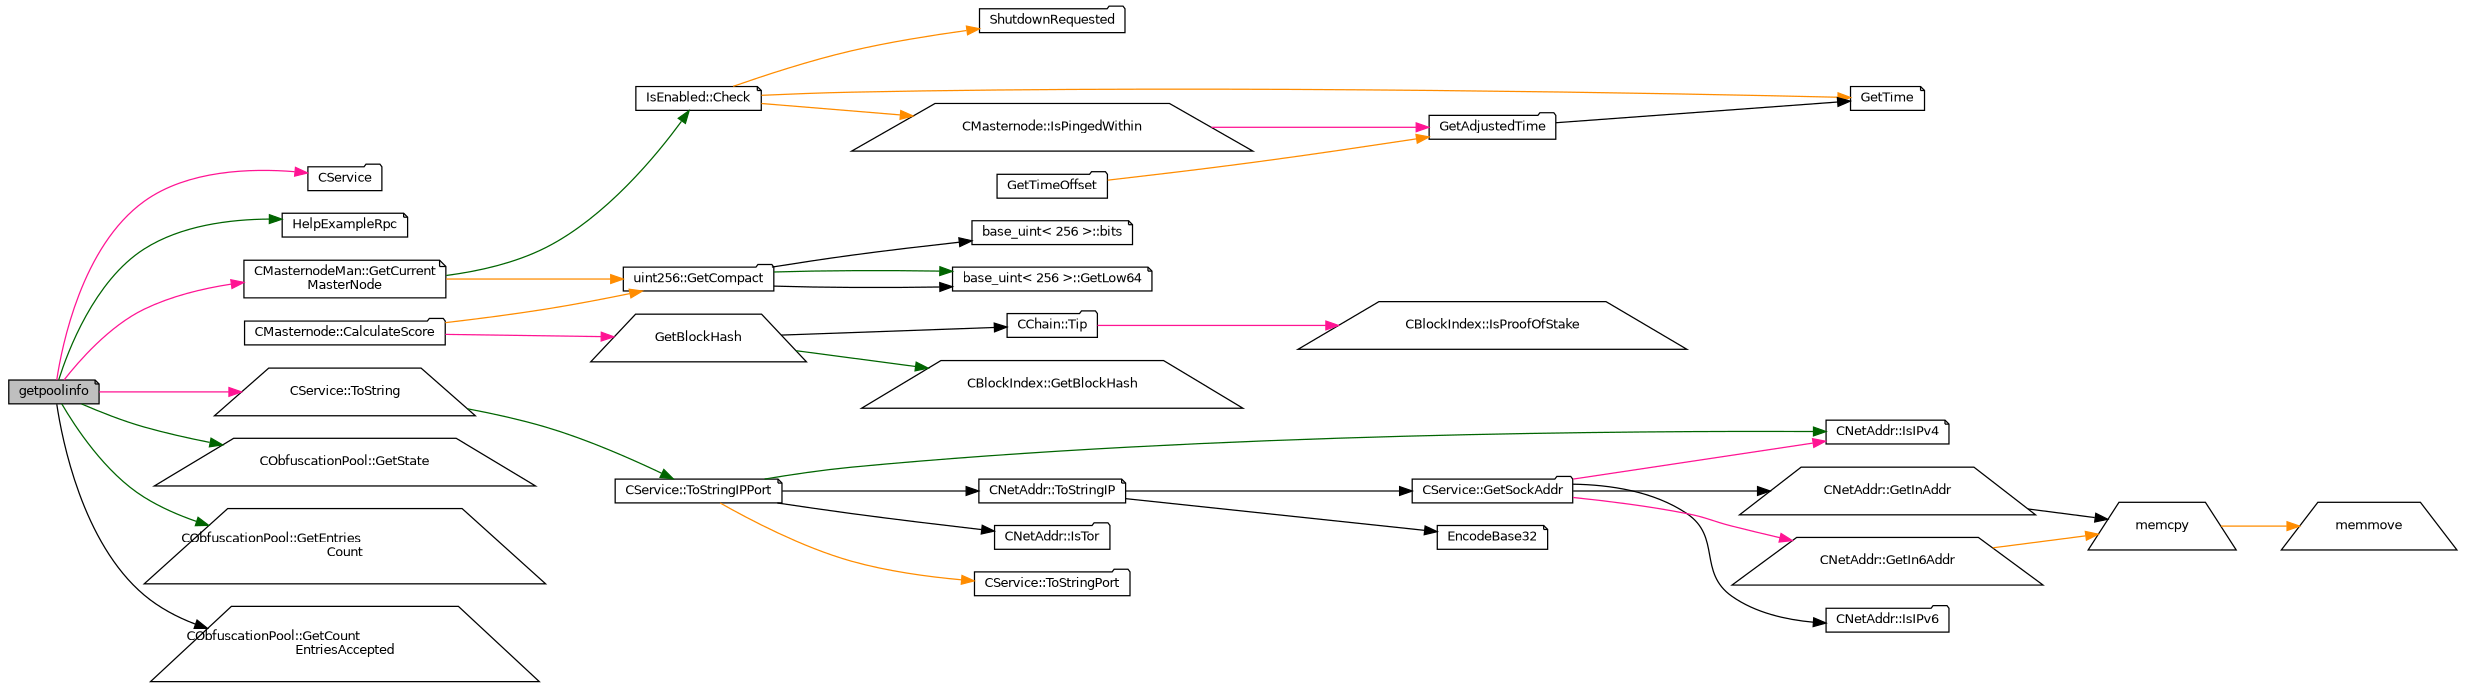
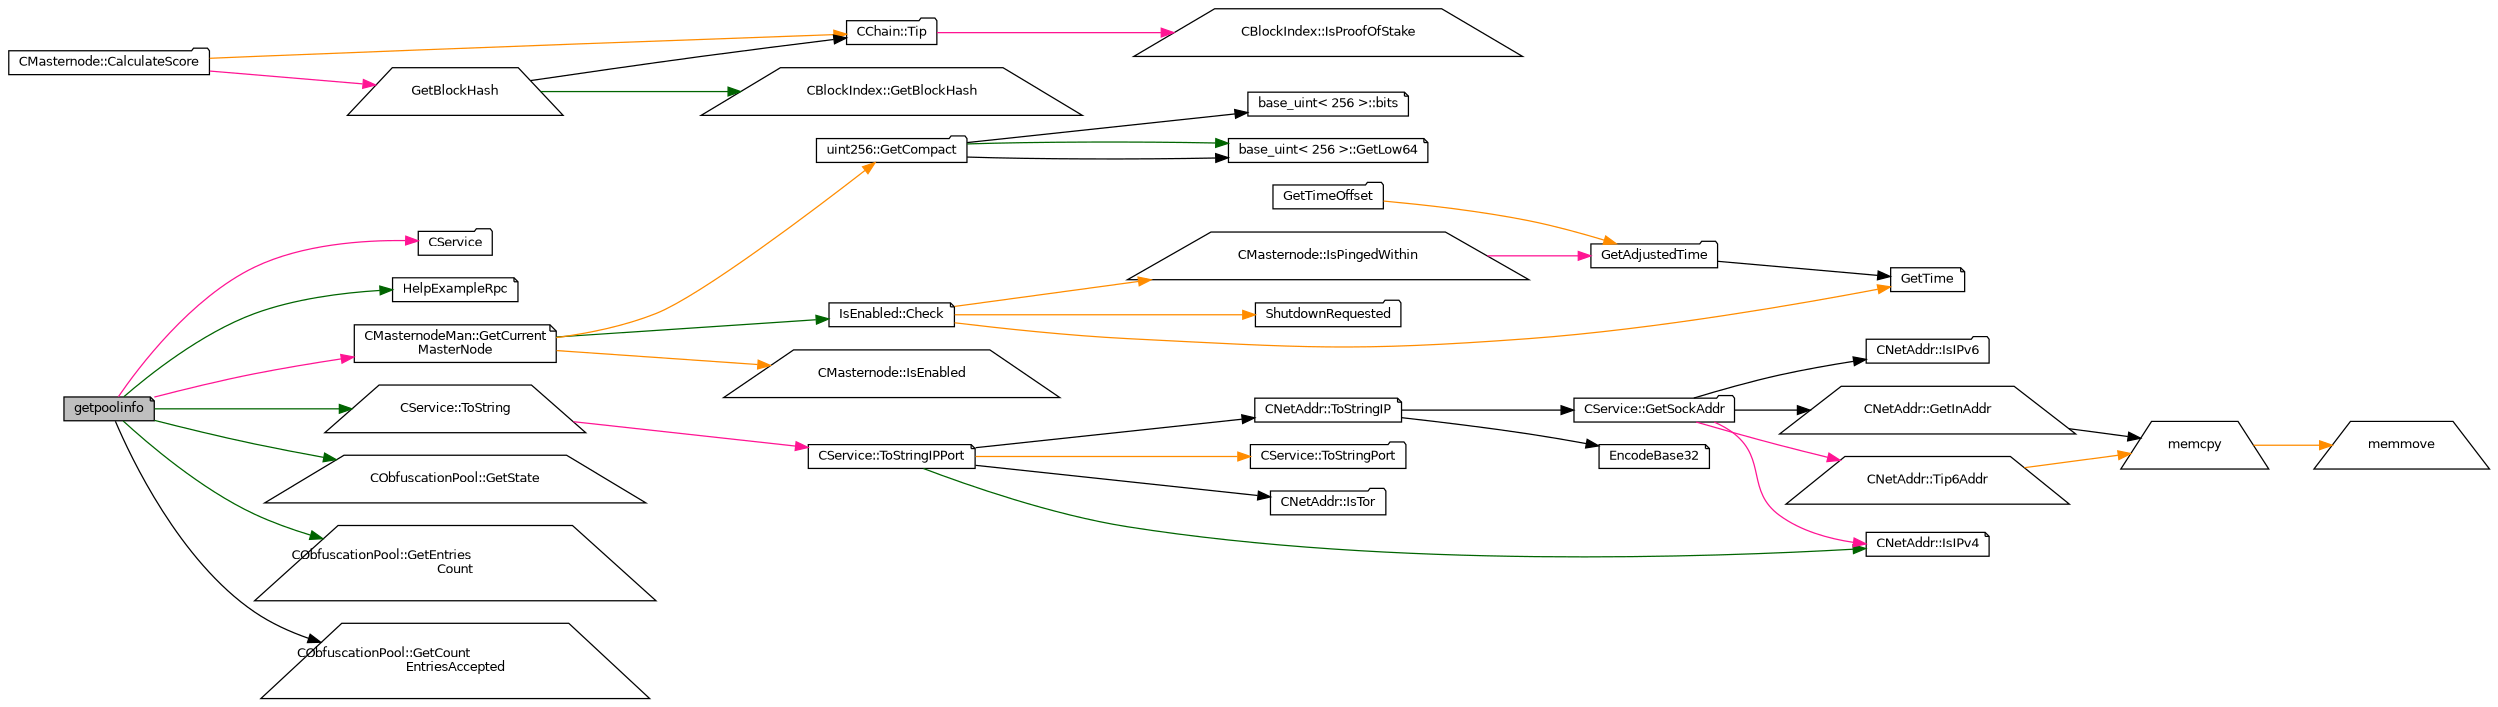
(538, 310) -> (522, 46)
none -> (892, 374)
(164, 392) -> (247, 409)
(567, 434) -> (684, 434)
(1888, 561) -> (1928, 480)
